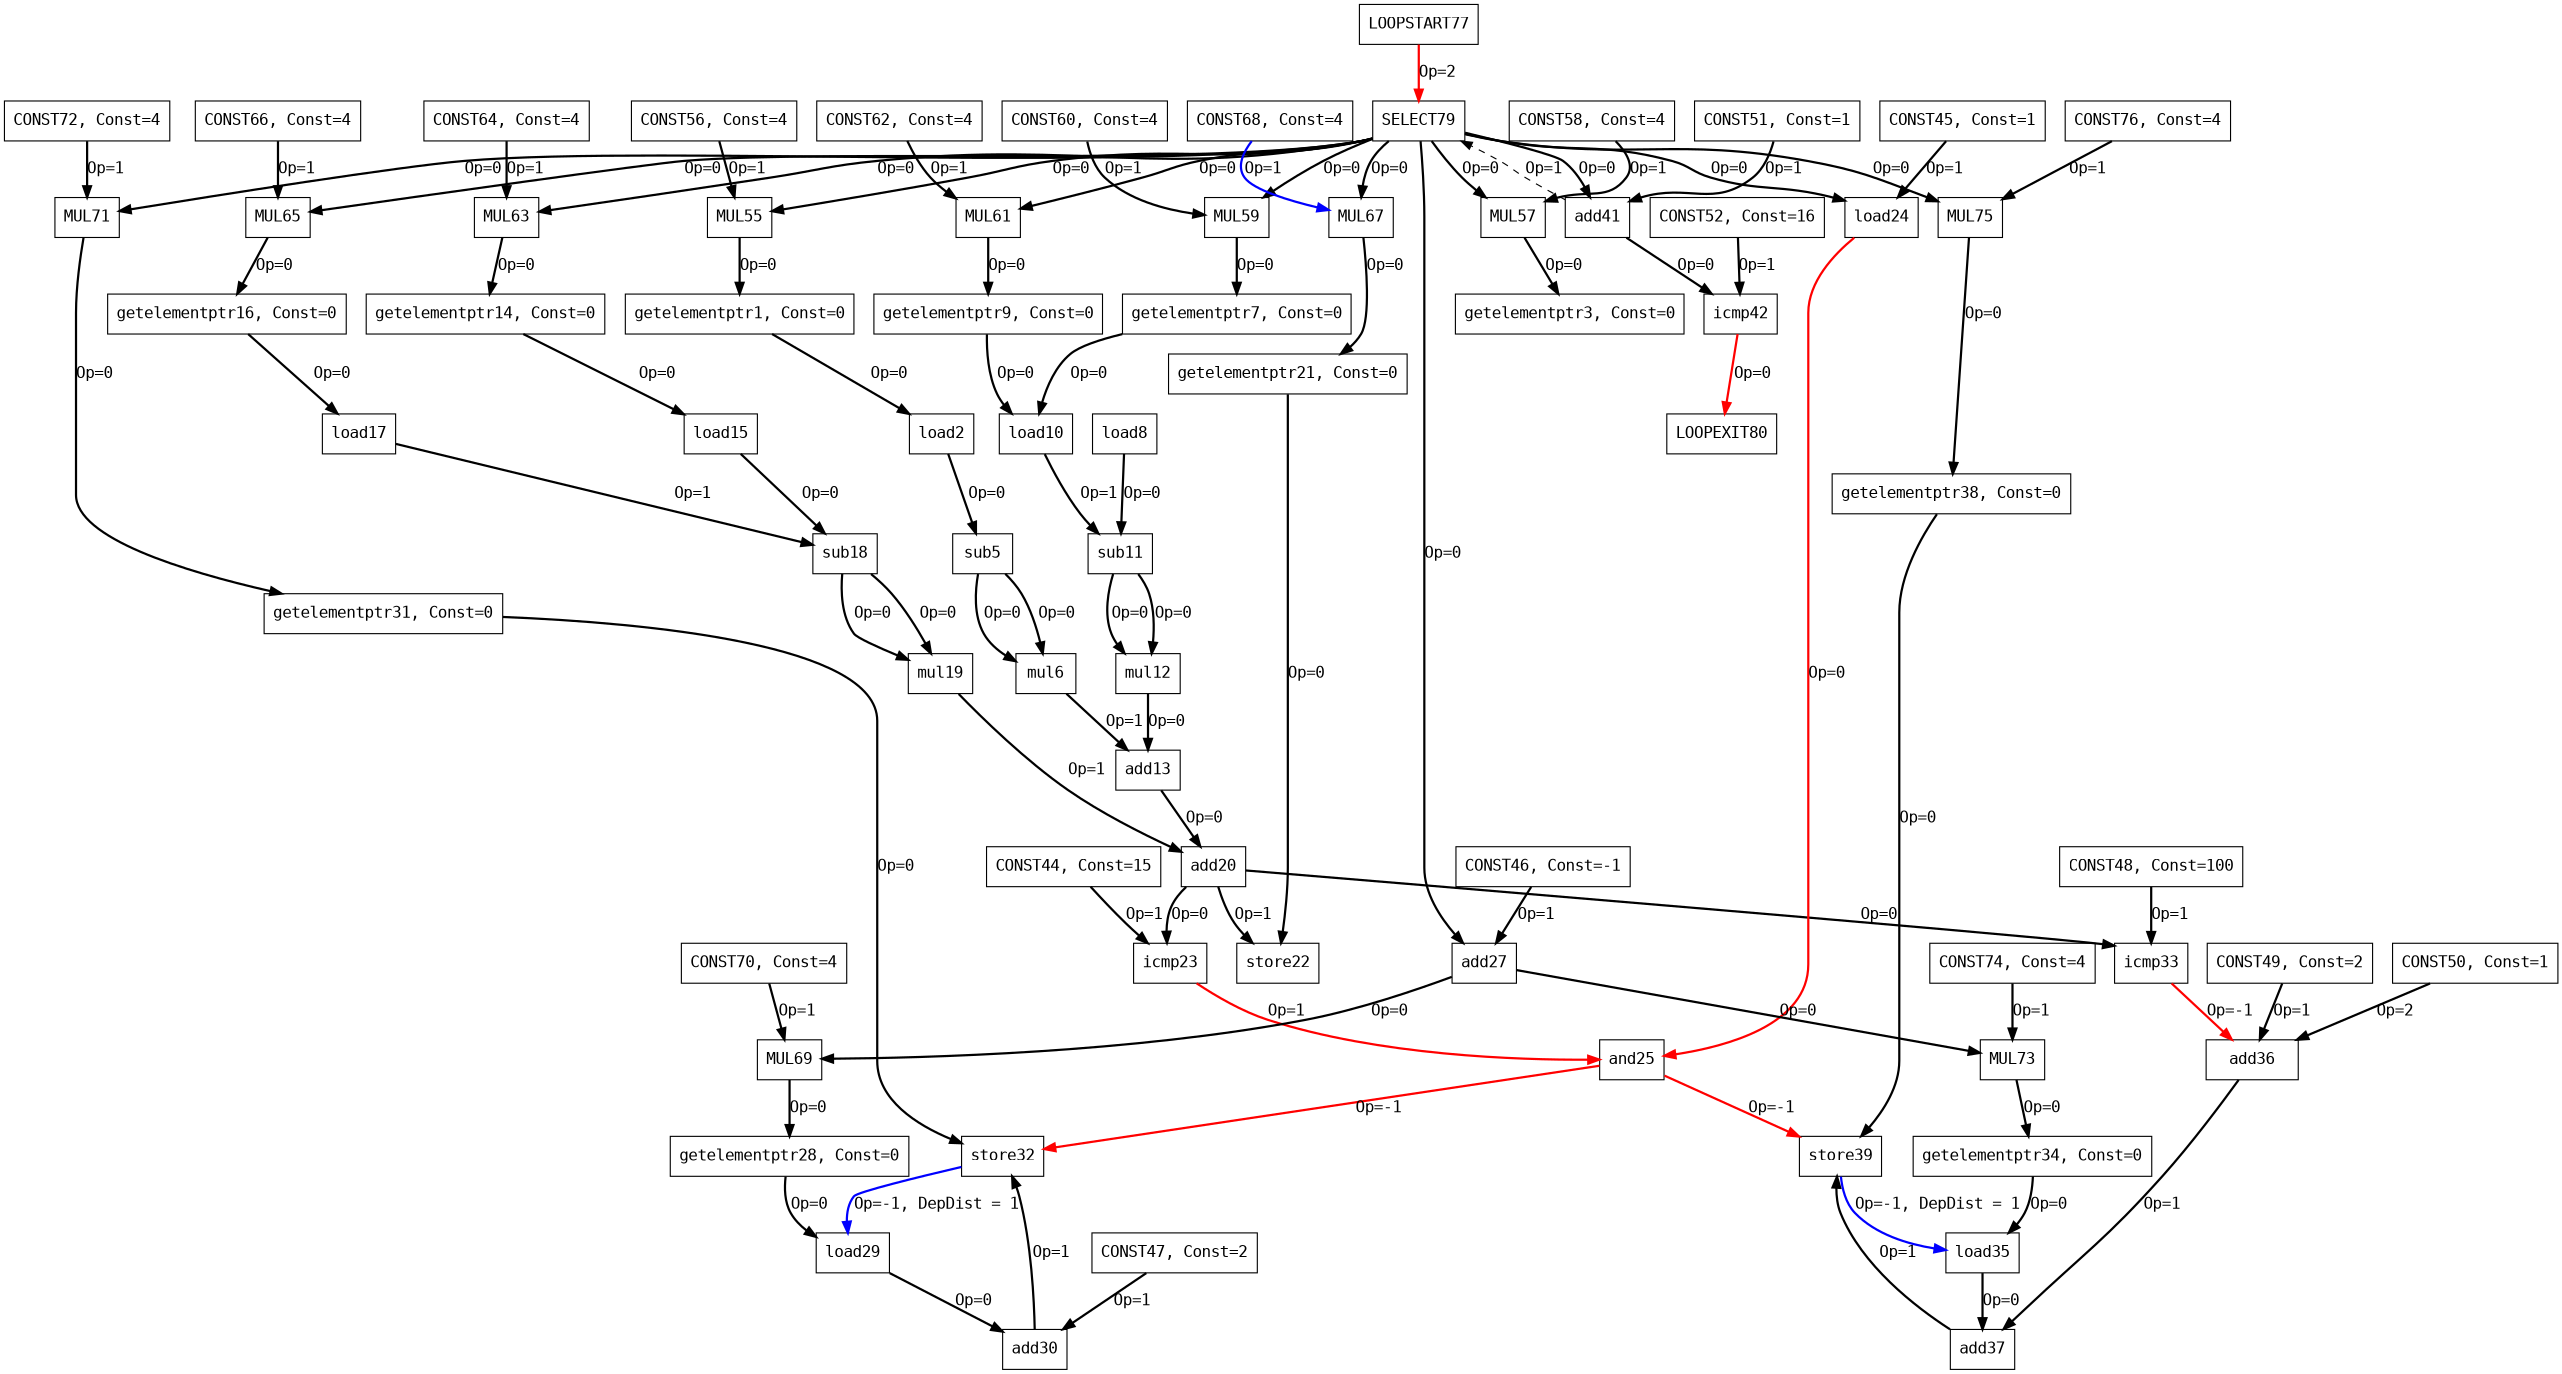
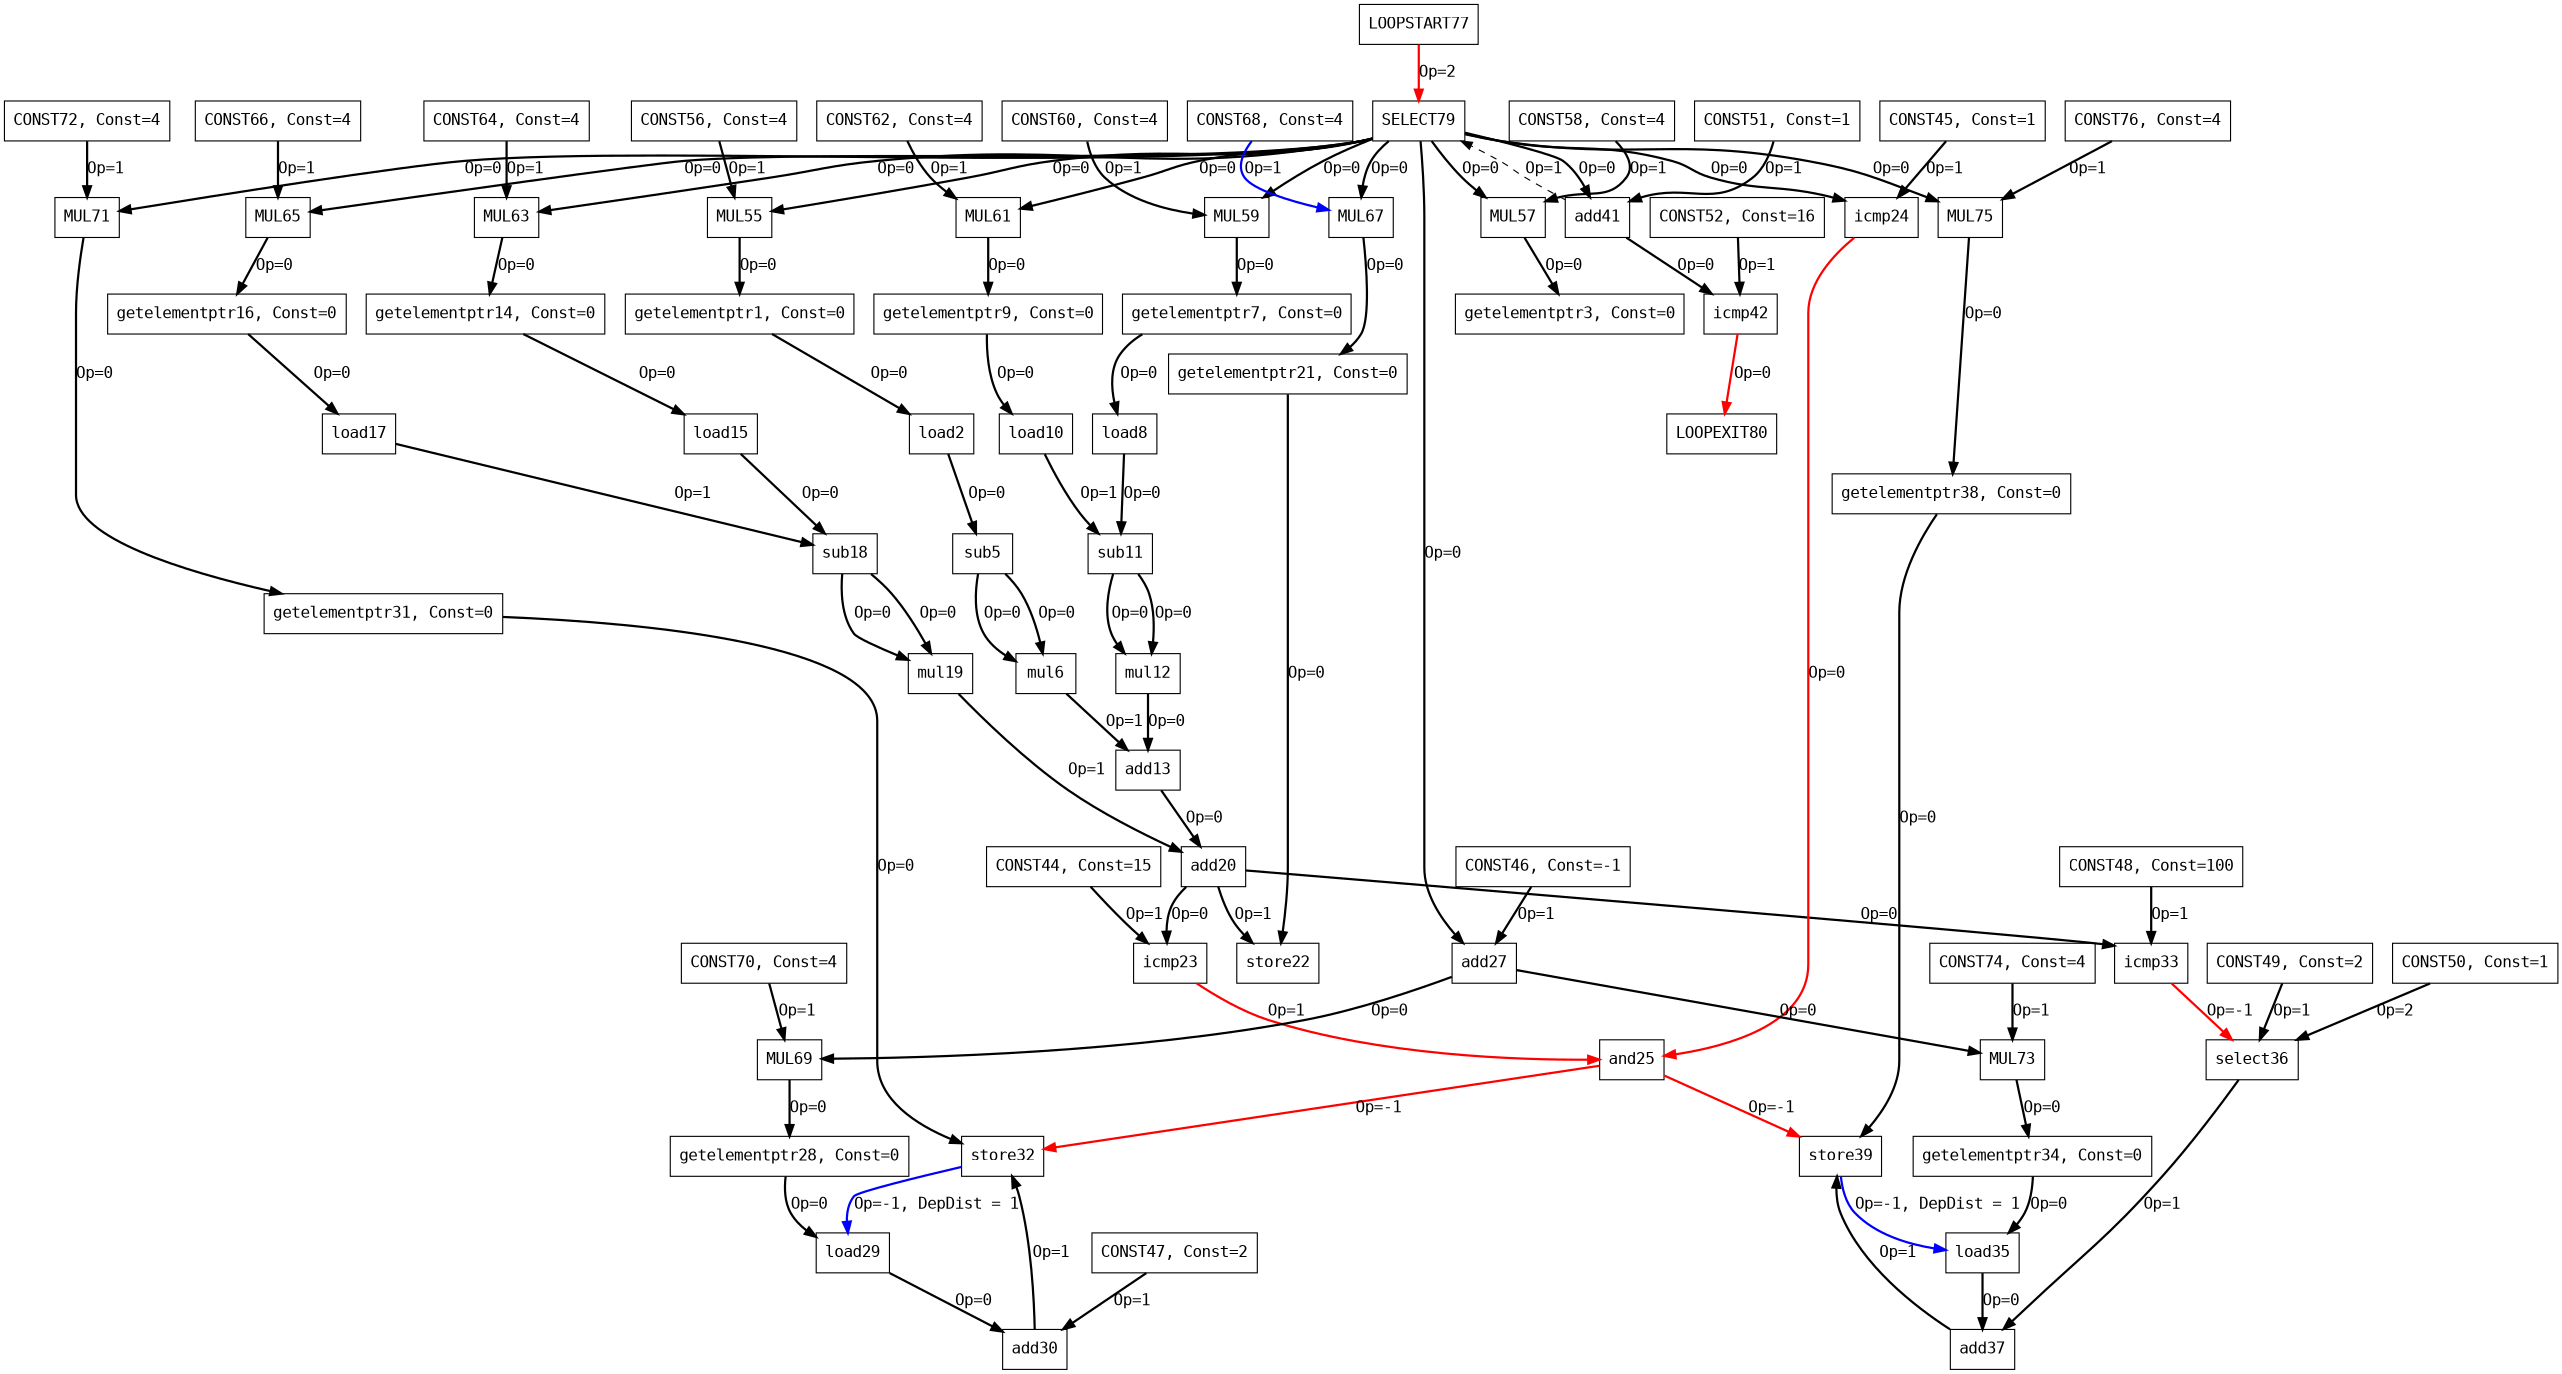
(1882, 218) -> (1882, 218)
(1070, 354) -> (1115, 363)
(2252, 1060) -> (2252, 1060)
